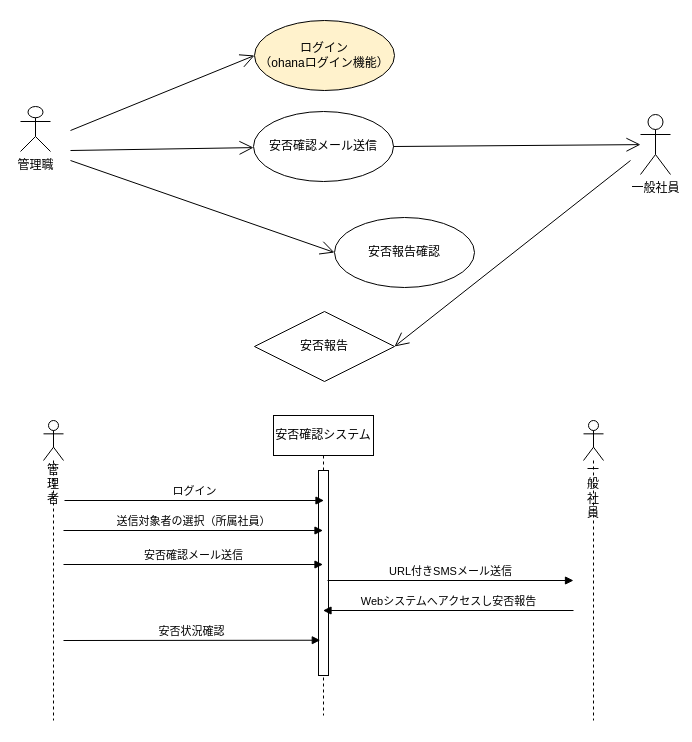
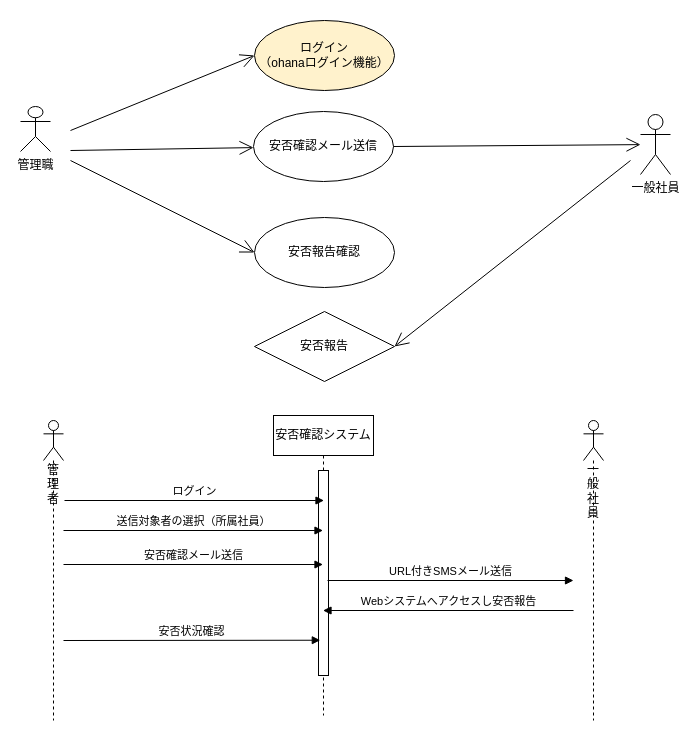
(405, 253) -> (325, 253)
